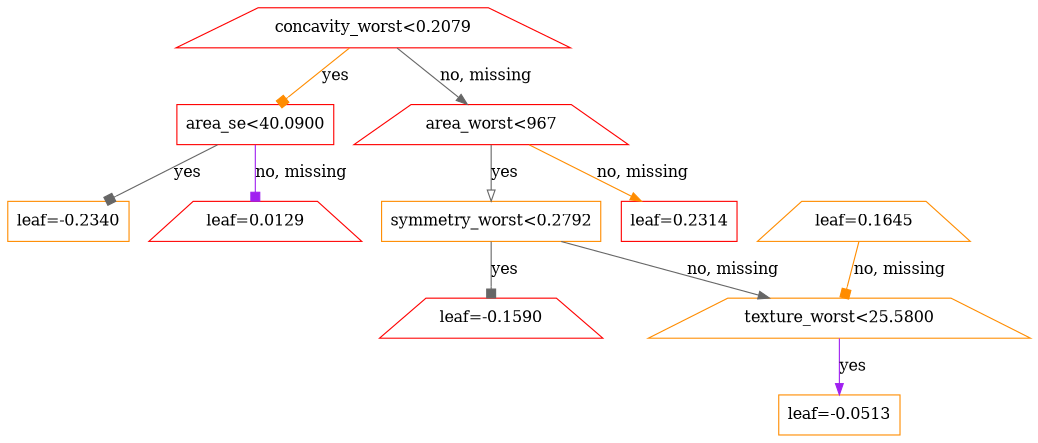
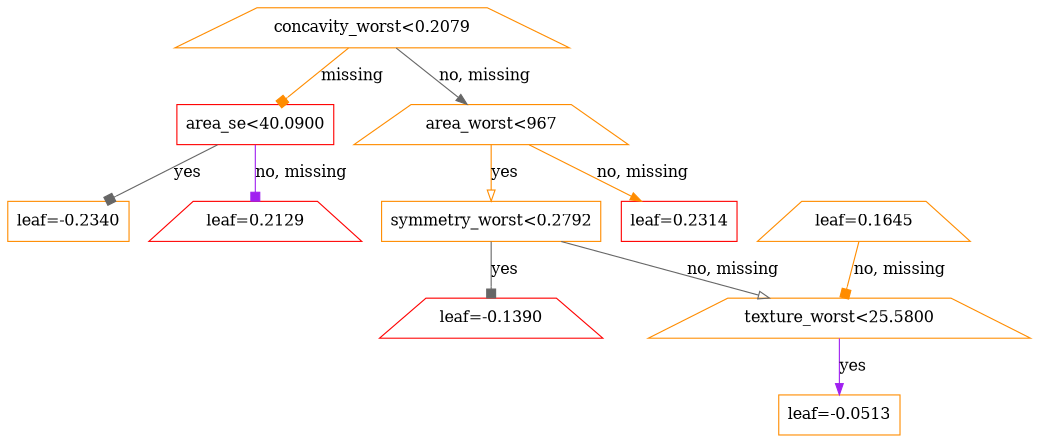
(373, 28) -> (372, 28)
(336, 76) -> (352, 76)
(491, 125) -> (491, 125)
(491, 167) -> (491, 167)
(255, 221) -> (255, 221)
(660, 268) -> (660, 268)
(491, 318) -> (491, 318)
